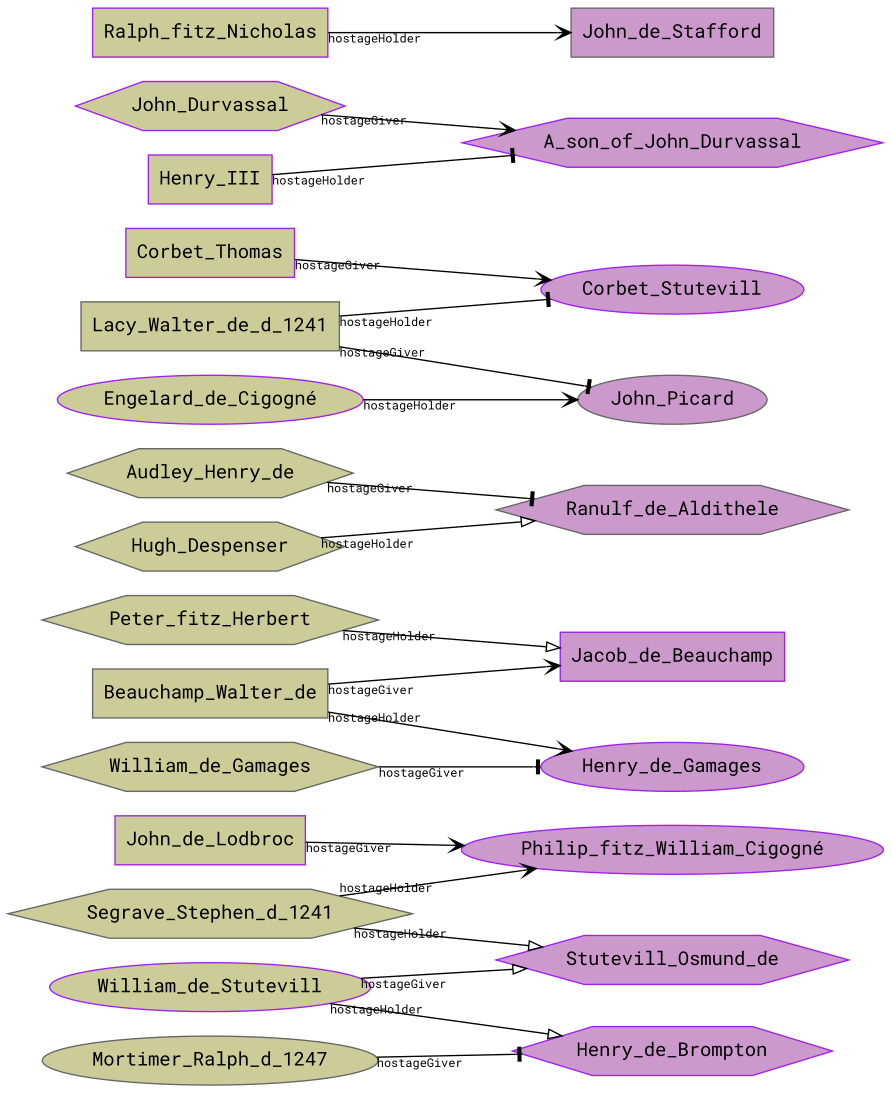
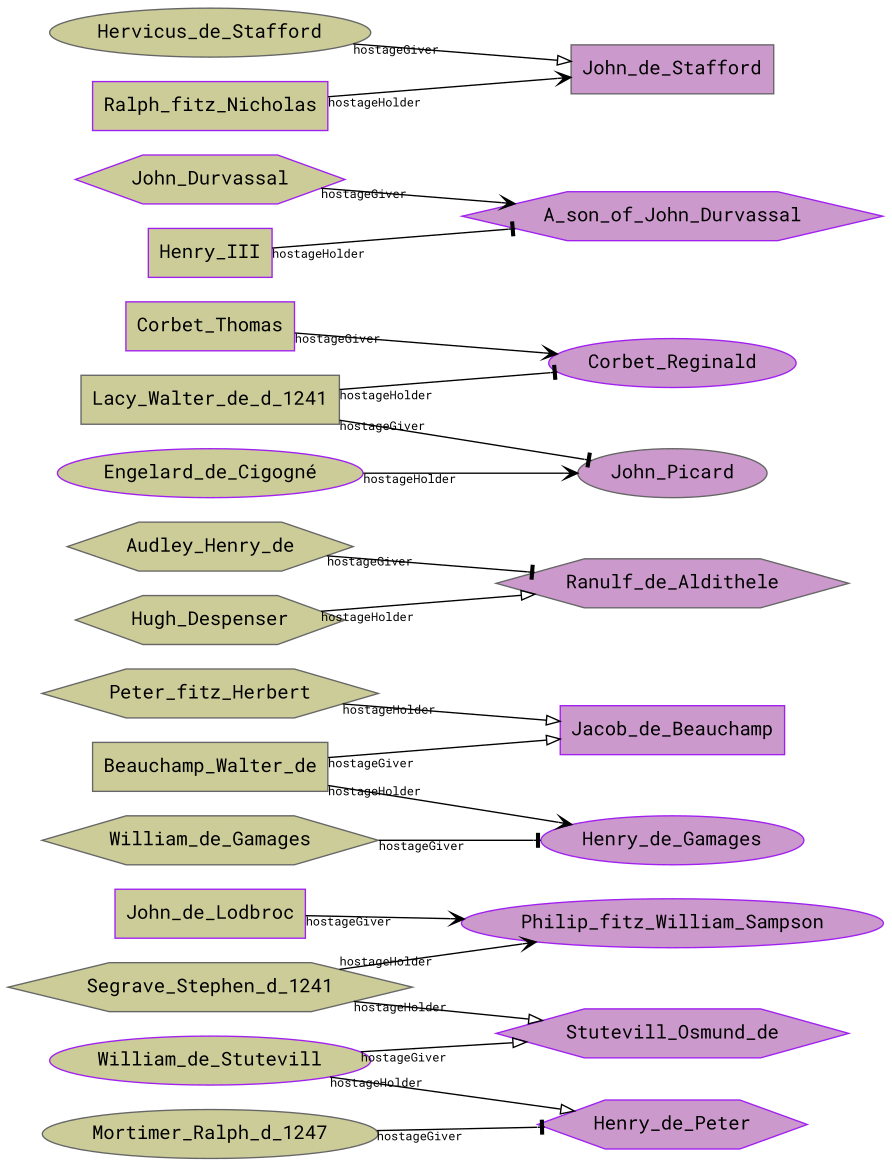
none -> (210, 33)
(672, 290) -> (672, 363)
(437, 675) -> (437, 749)
(672, 850) -> (672, 923)
(672, 1051) -> (672, 1124)
